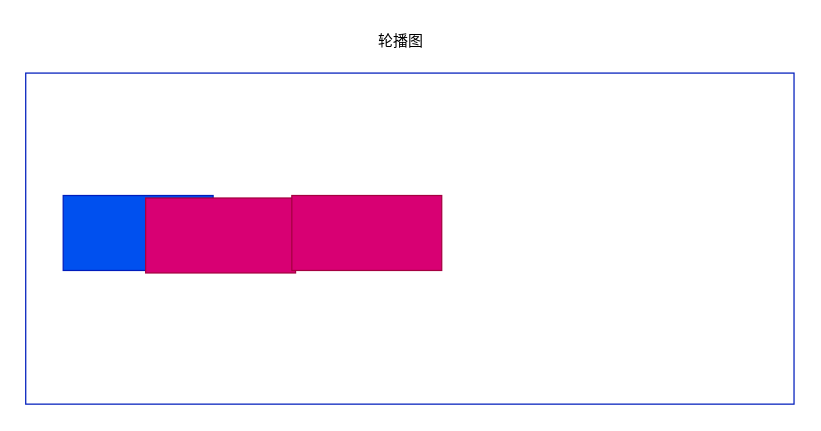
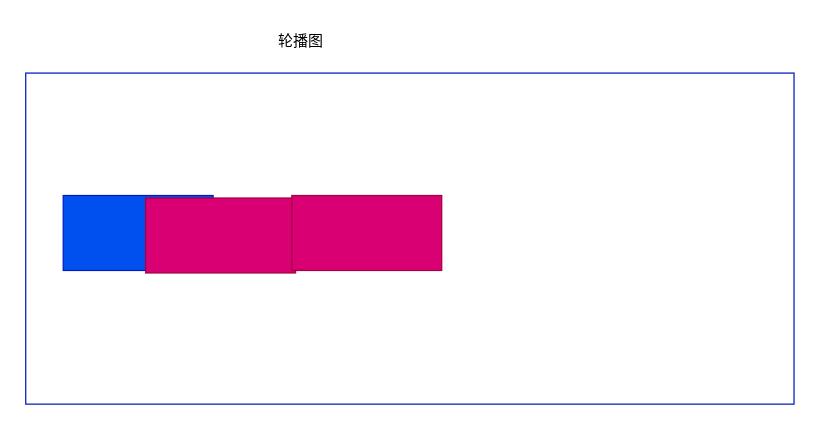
(401, 42) -> (301, 42)
